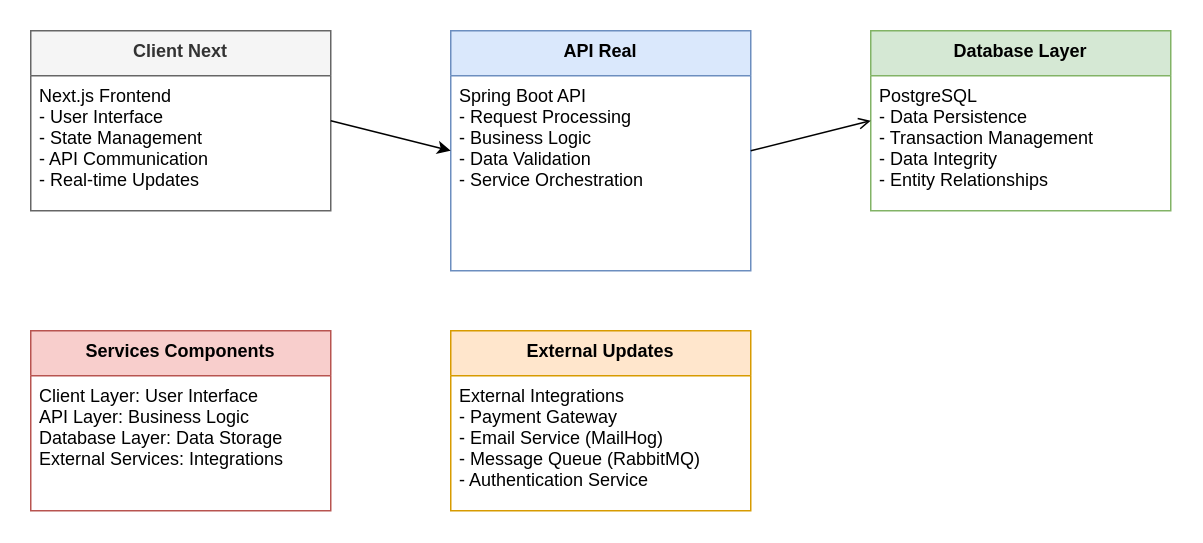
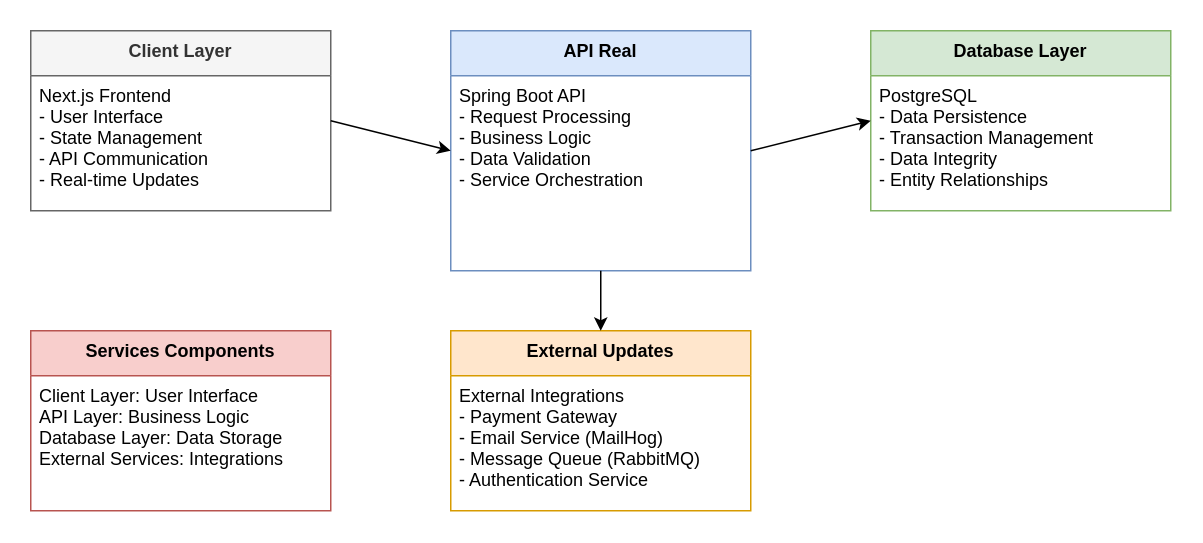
(180, 51) -> (180, 51)
(862, 123) -> (860, 124)
none -> (601, 297)
